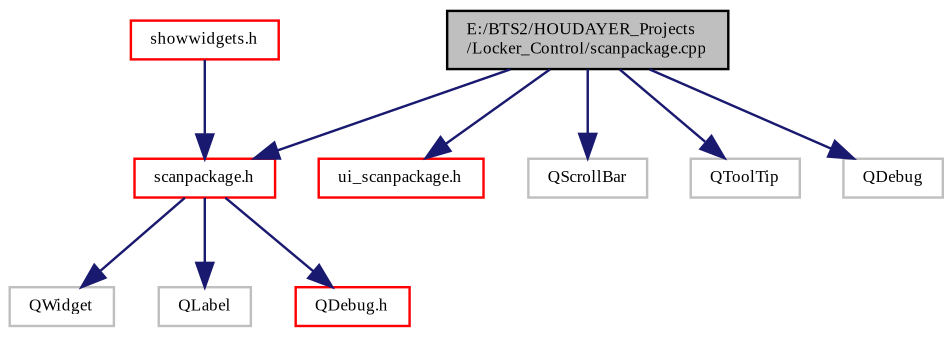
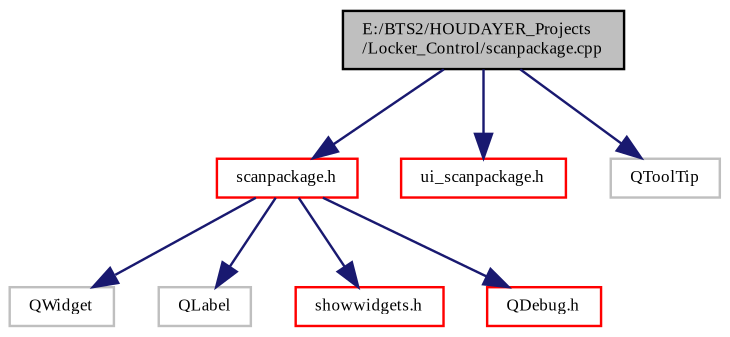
(205, 97) -> (322, 232)
(588, 178) -> none
(893, 178) -> none
